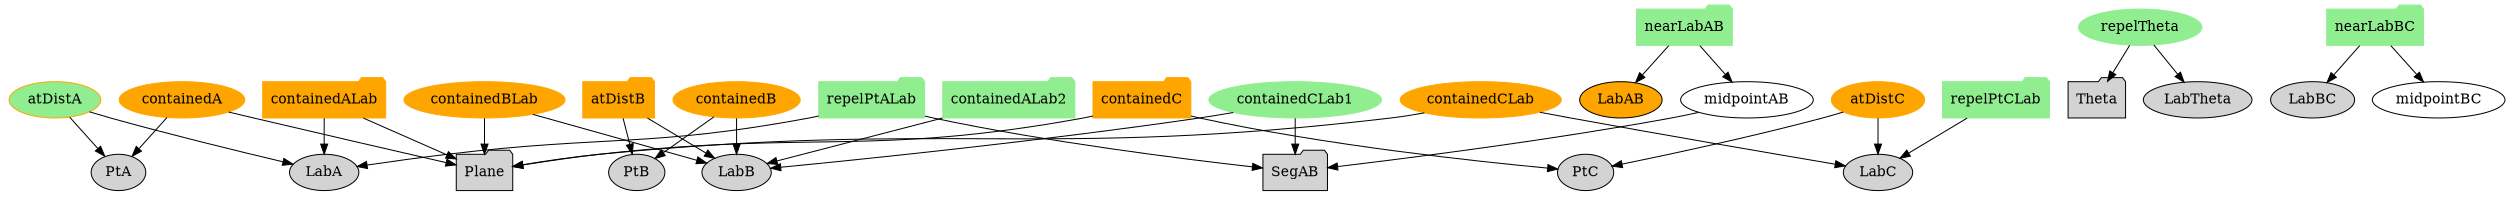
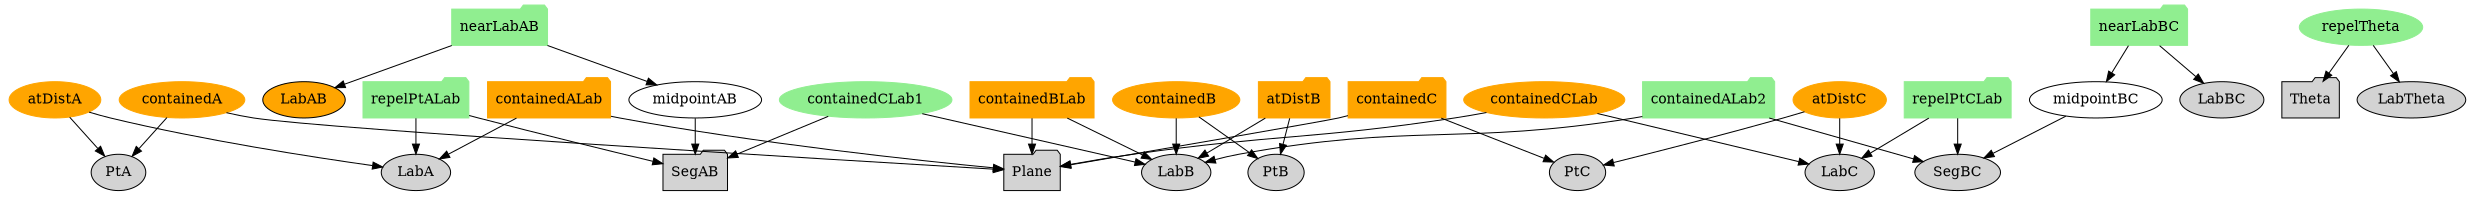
(55, 100) -> (55, 100)
(485, 100) -> (1032, 100)
none -> (1958, 172)
